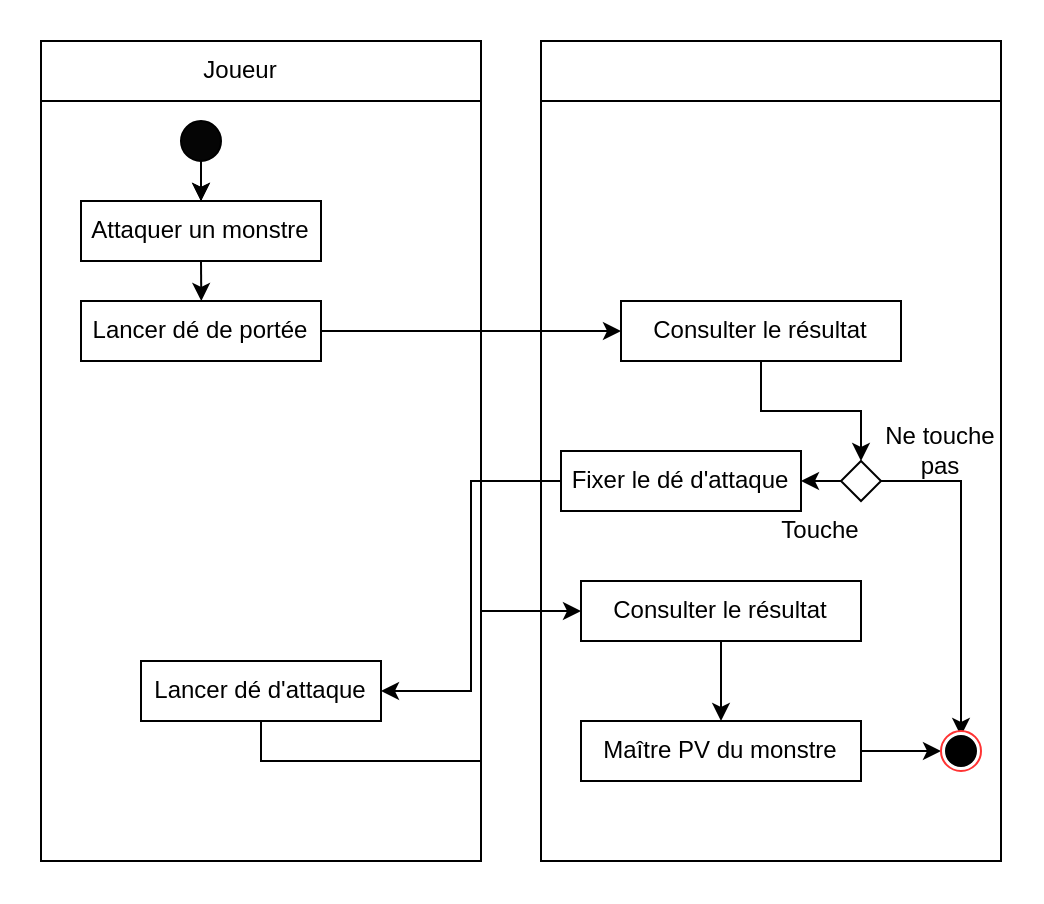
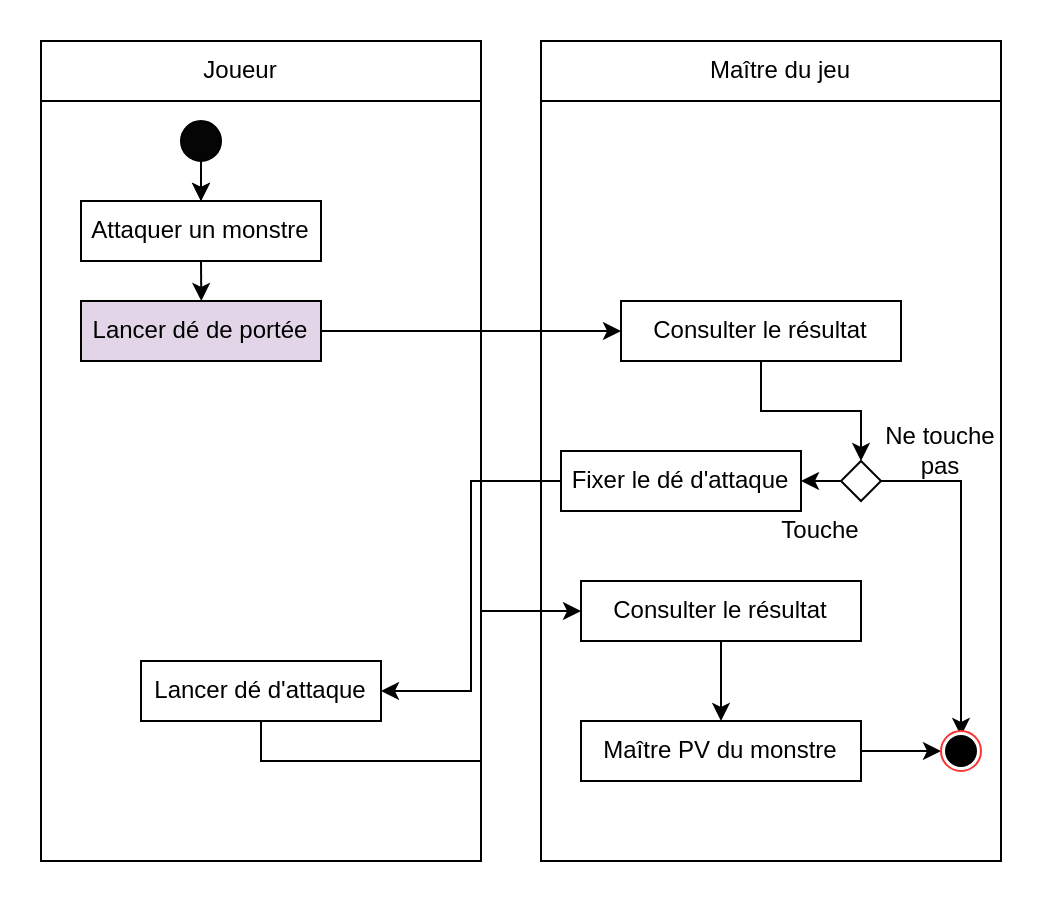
none -> (781, 71)
(201, 331) -> (201, 331)
